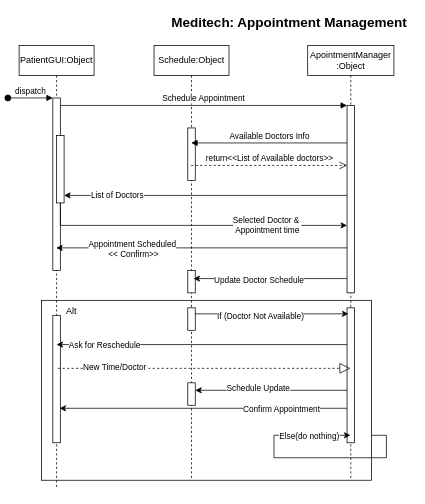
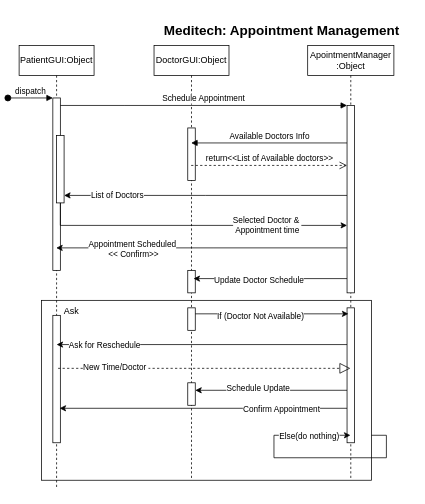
(289, 23) -> (282, 30)
(192, 60) -> (192, 60)
(72, 312) -> (72, 312)
